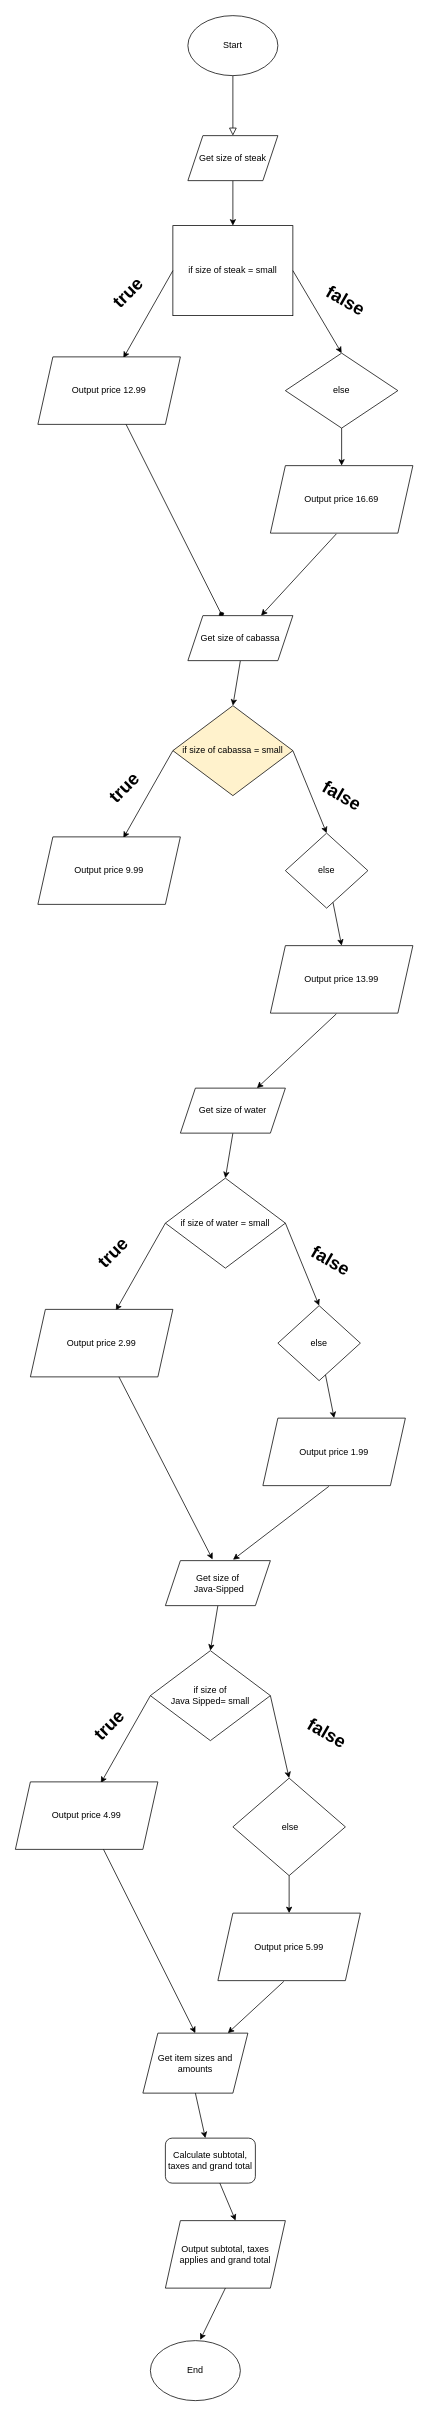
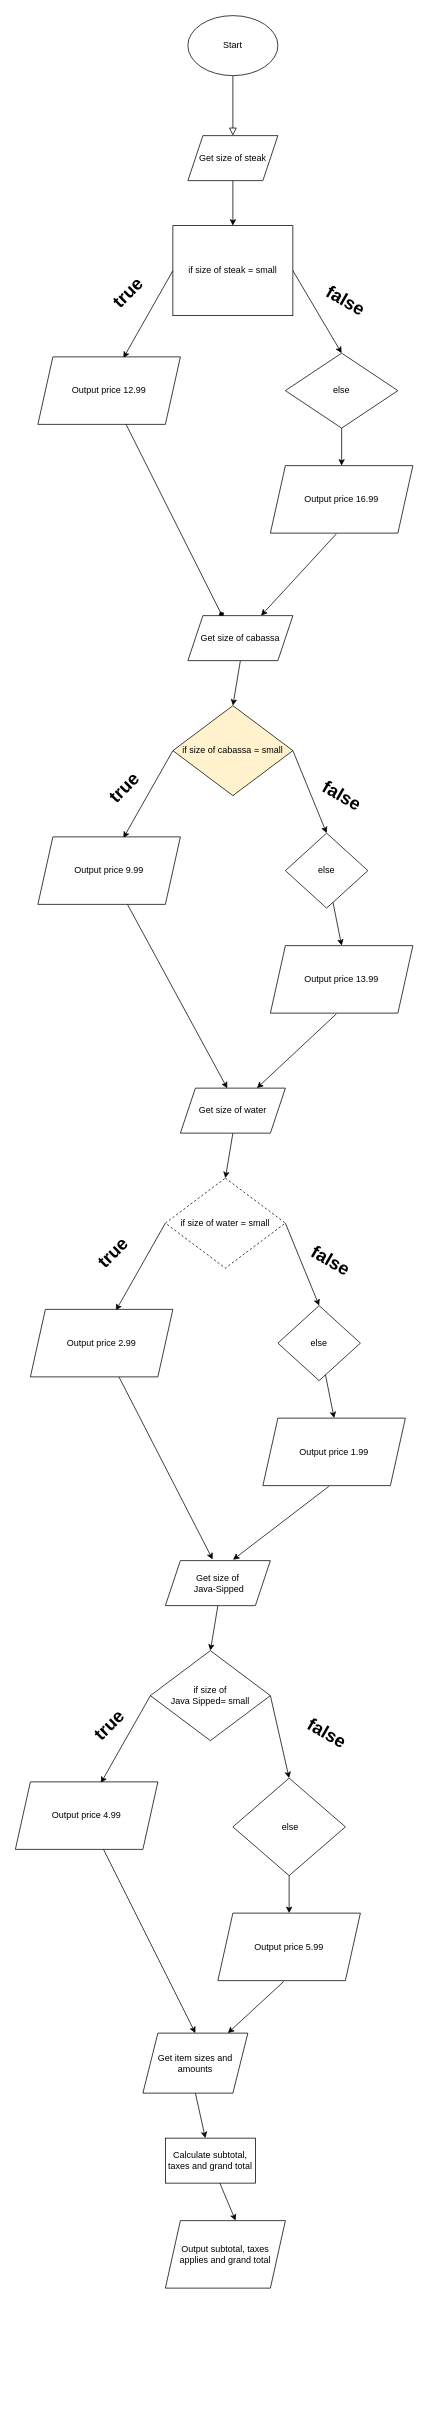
(342, 499) -> (342, 499)
none -> (176, 994)
(225, 1223) -> (225, 1223)
(210, 2160) -> (210, 2160)
(214, 2312) -> none
(195, 2370) -> none
